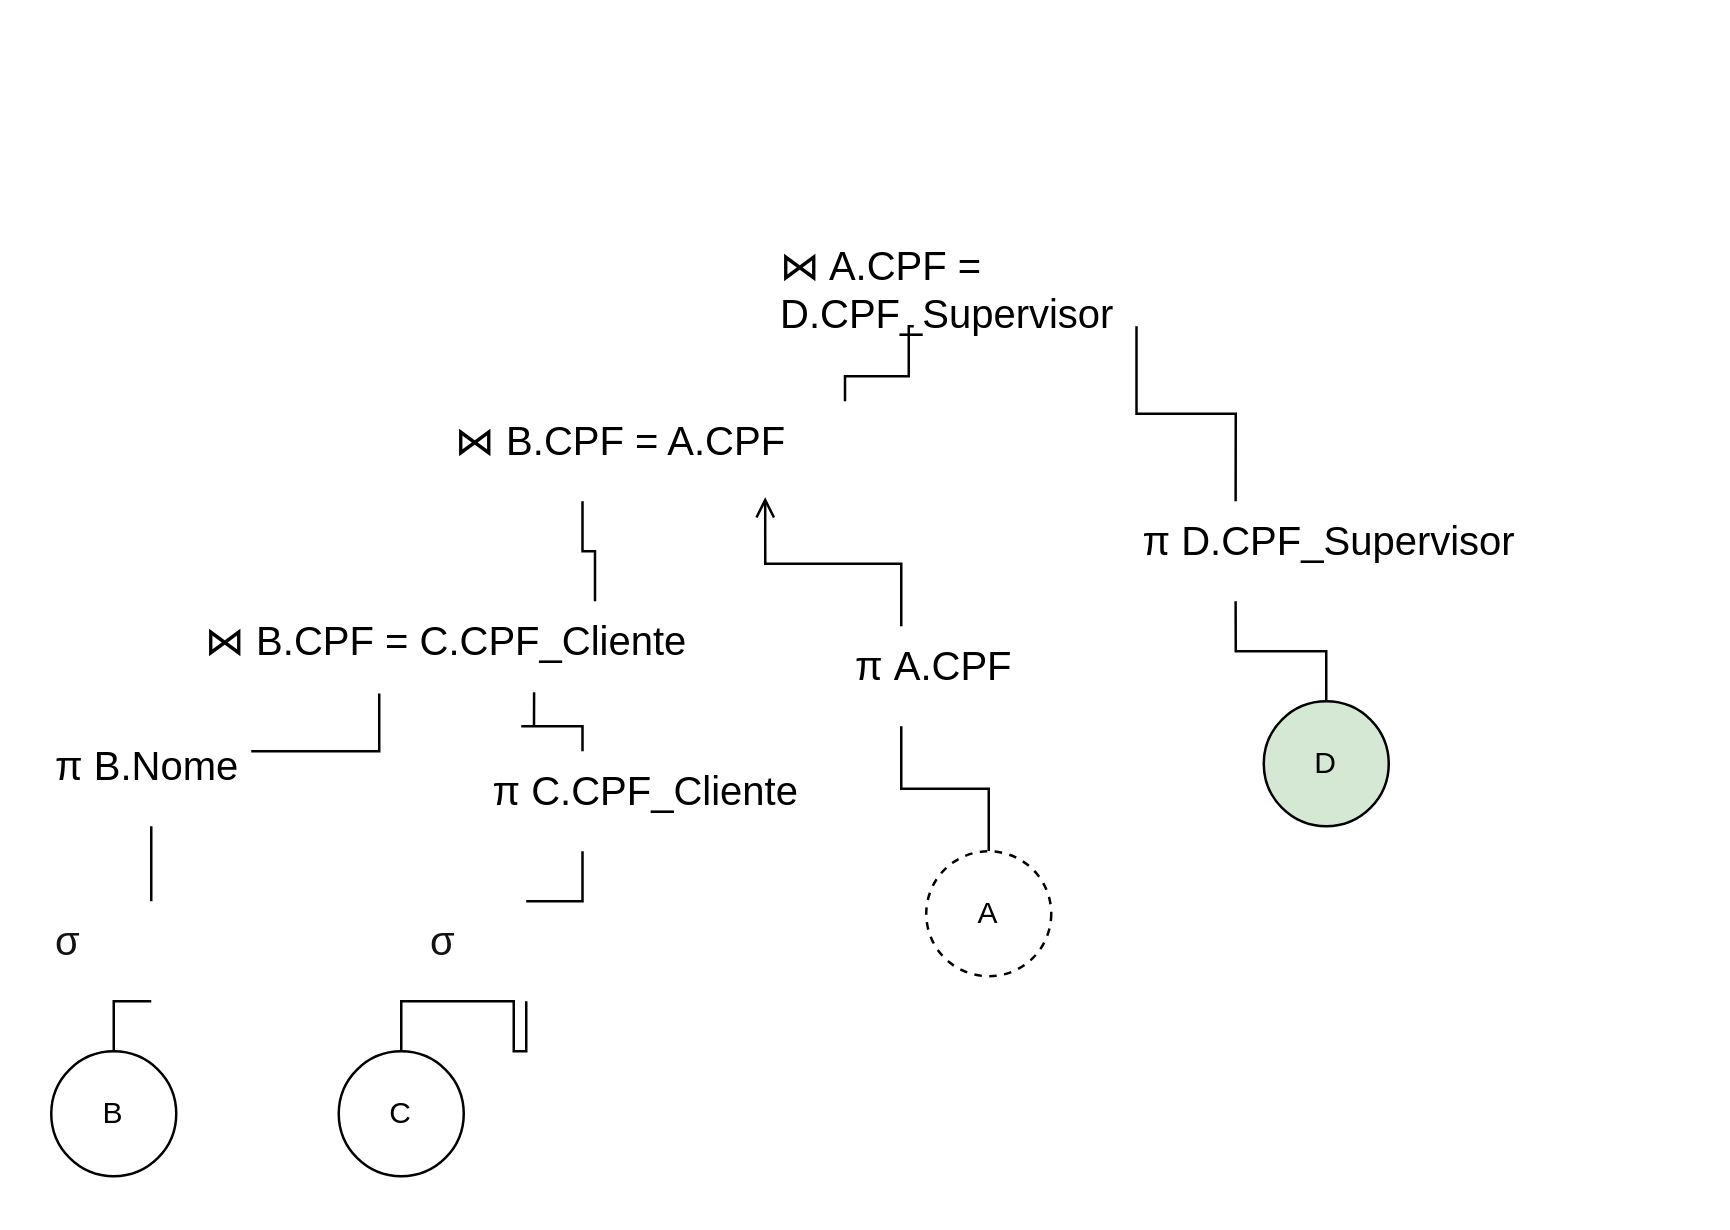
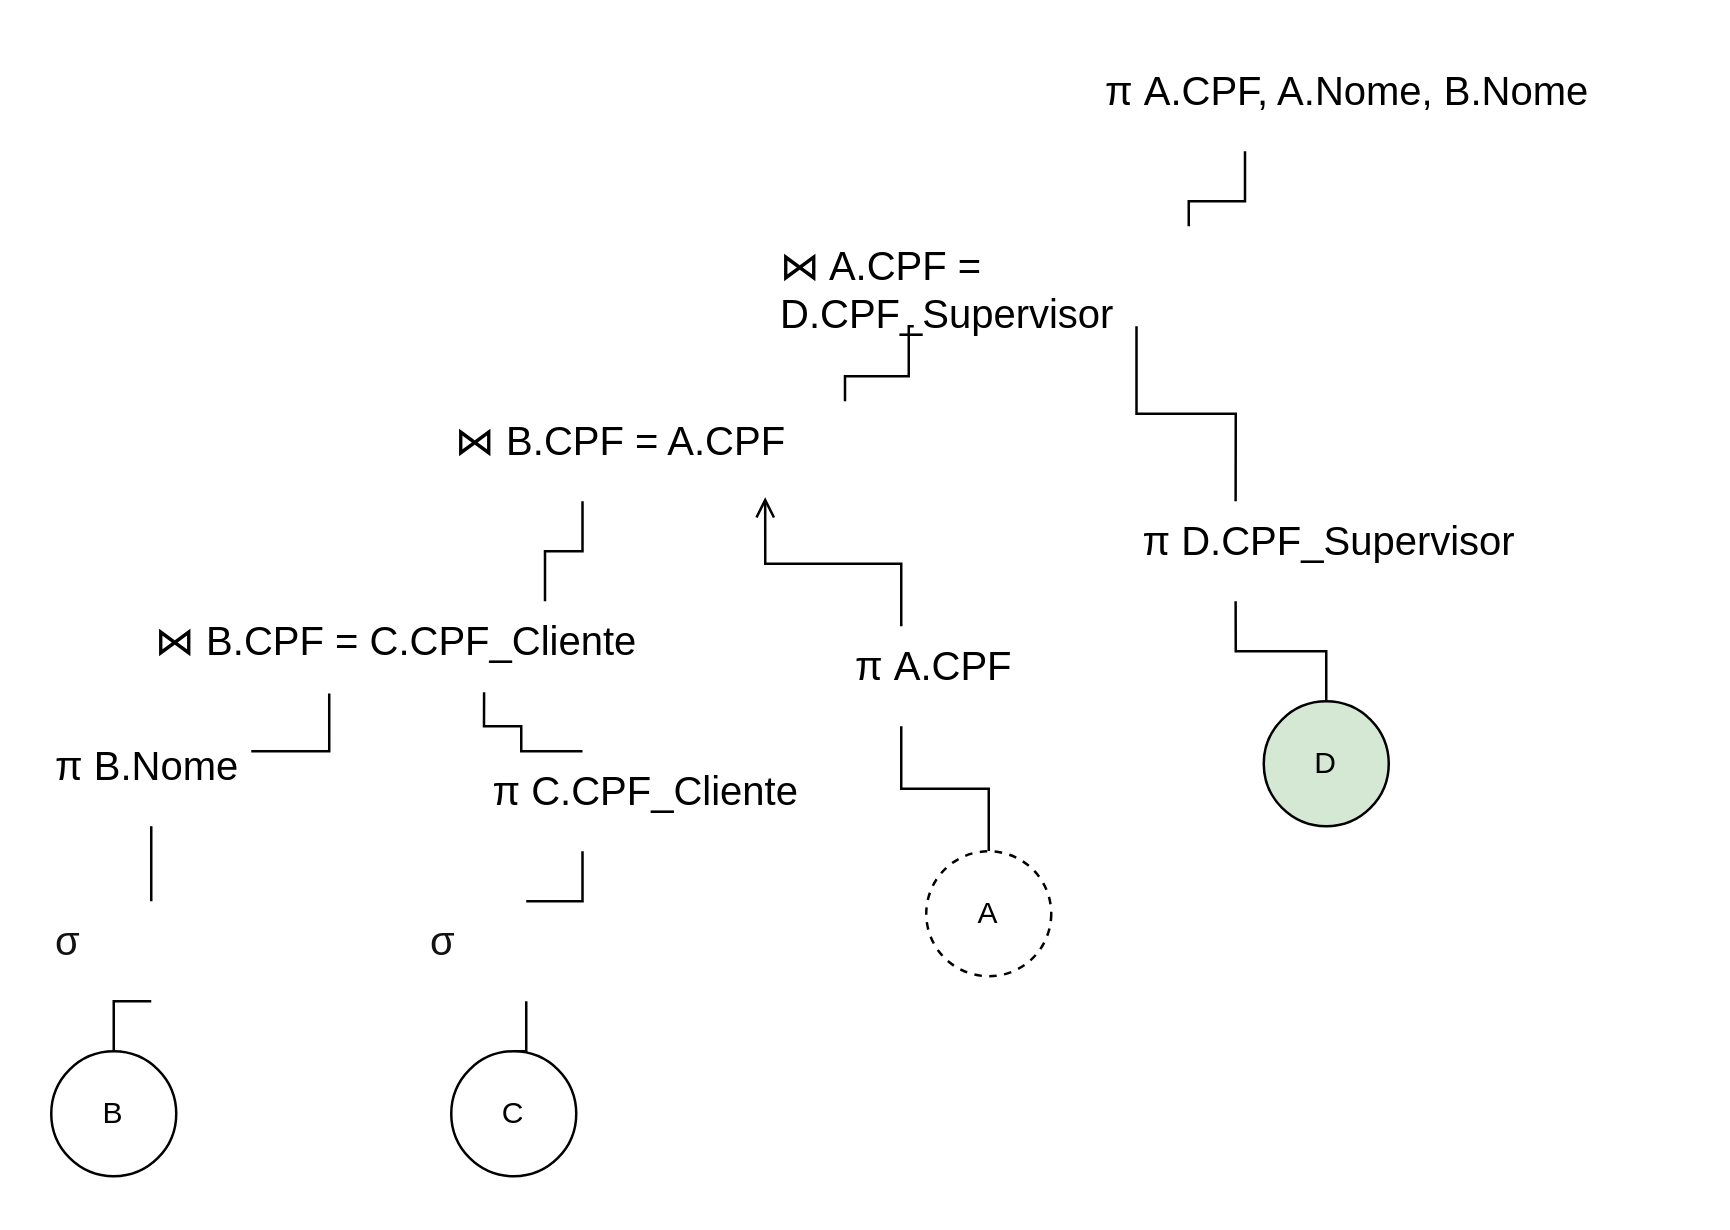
none -> (1389, 101)
none -> (1229, 201)
(464, 651) -> (414, 651)
(401, 1114) -> (514, 1114)
